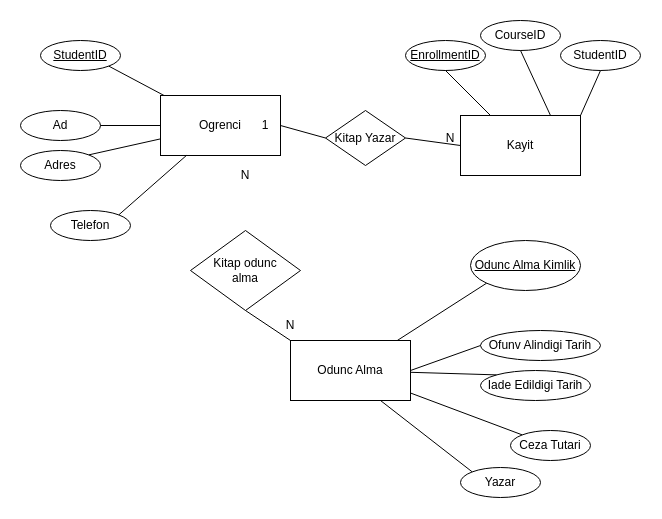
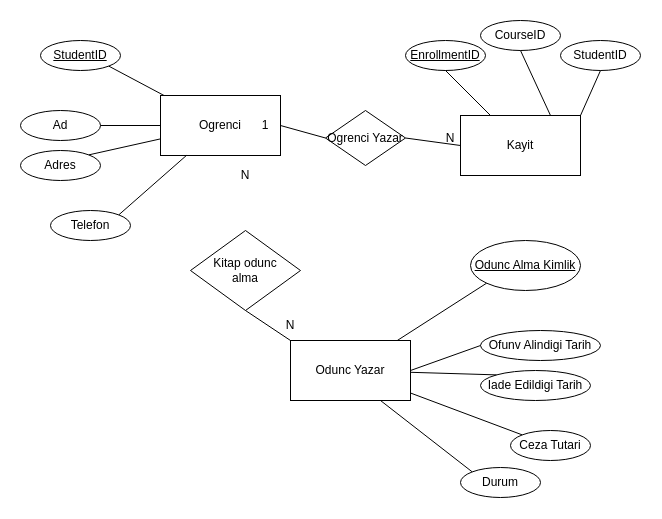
(366, 139) -> (366, 139)
(351, 371) -> (351, 371)
(501, 483) -> (501, 483)
